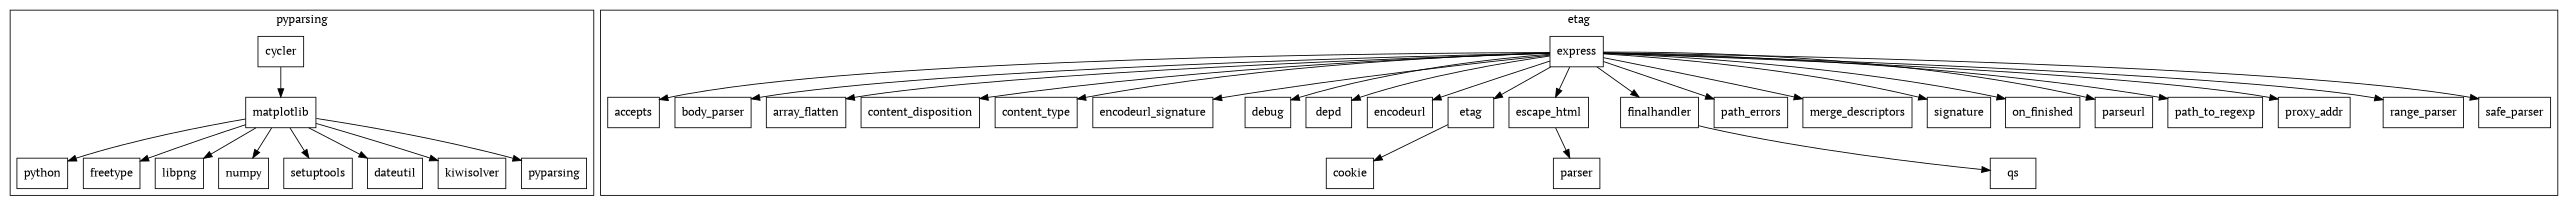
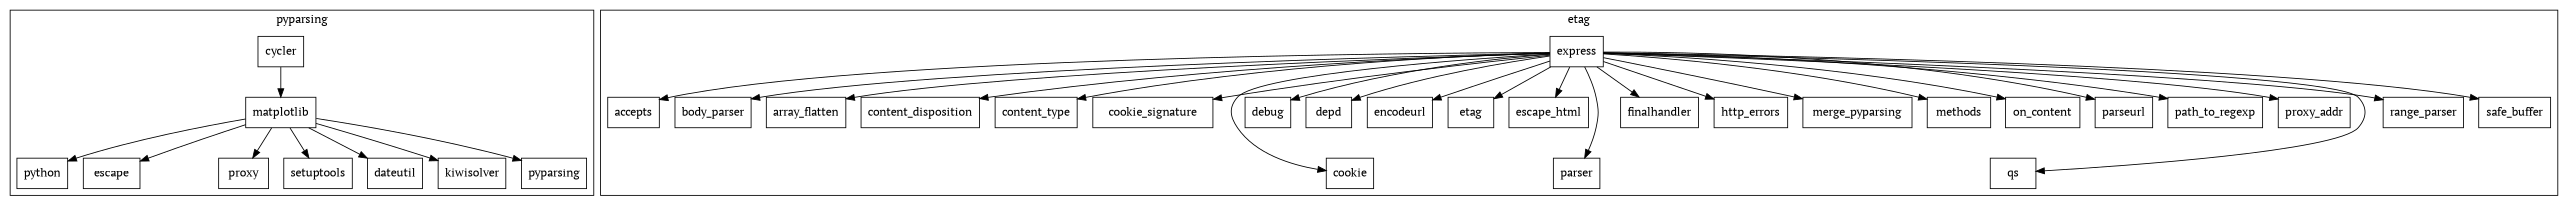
(1153, 112) -> (1153, 112)
(1751, 112) -> (1751, 112)
(1857, 112) -> (1857, 112)
(1959, 112) -> (1959, 112)
(2043, 112) -> (2043, 112)
(2515, 112) -> (2515, 112)
(1561, 139) -> (1598, 108)
(1415, 141) -> (1329, 74)
(1839, 152) -> (2365, 115)
(112, 173) -> (112, 173)
(179, 173) -> none
(244, 173) -> (244, 173)
